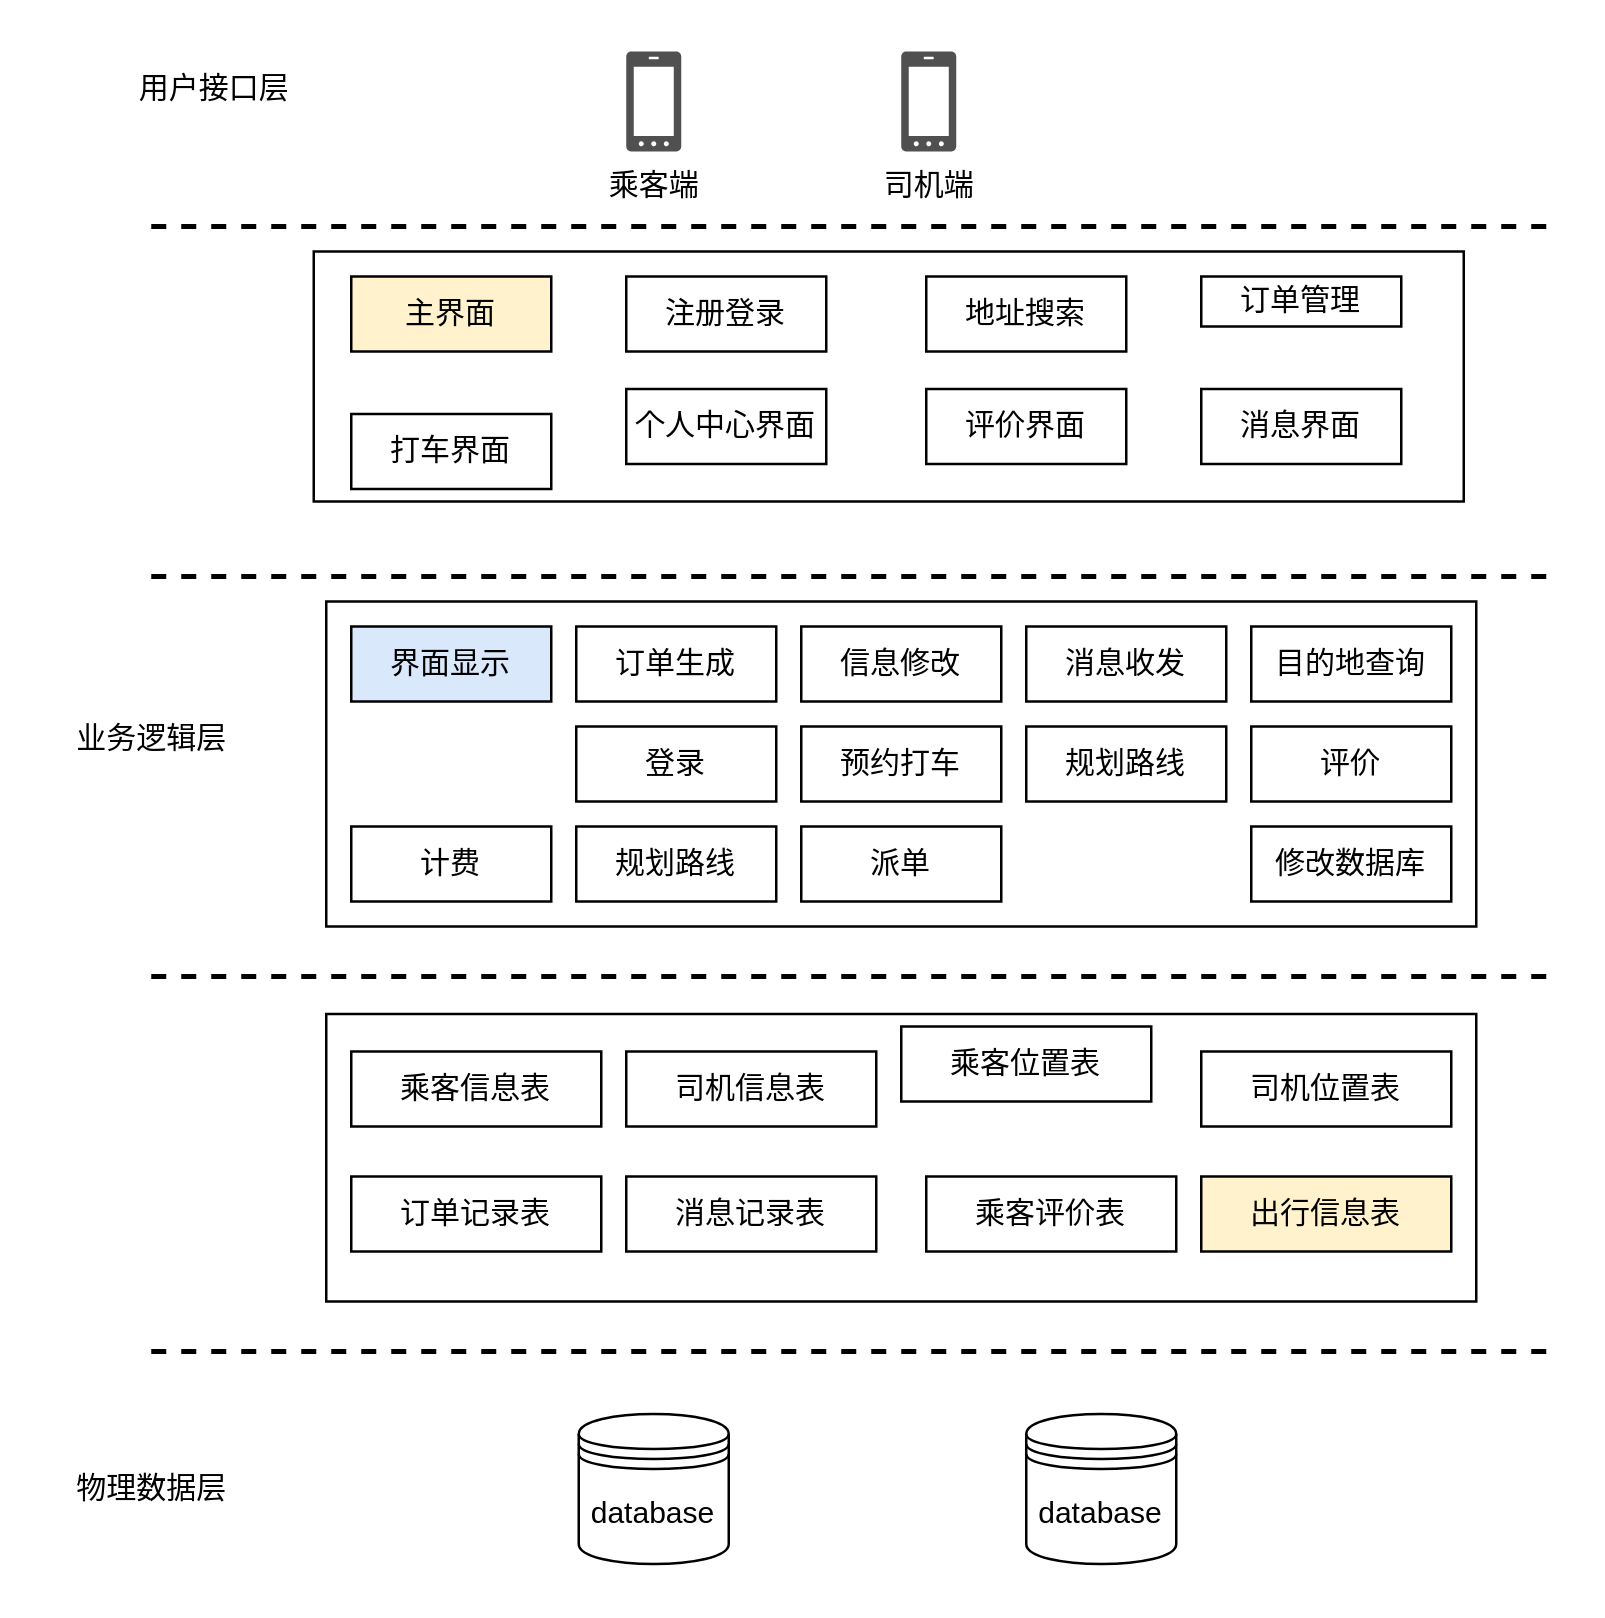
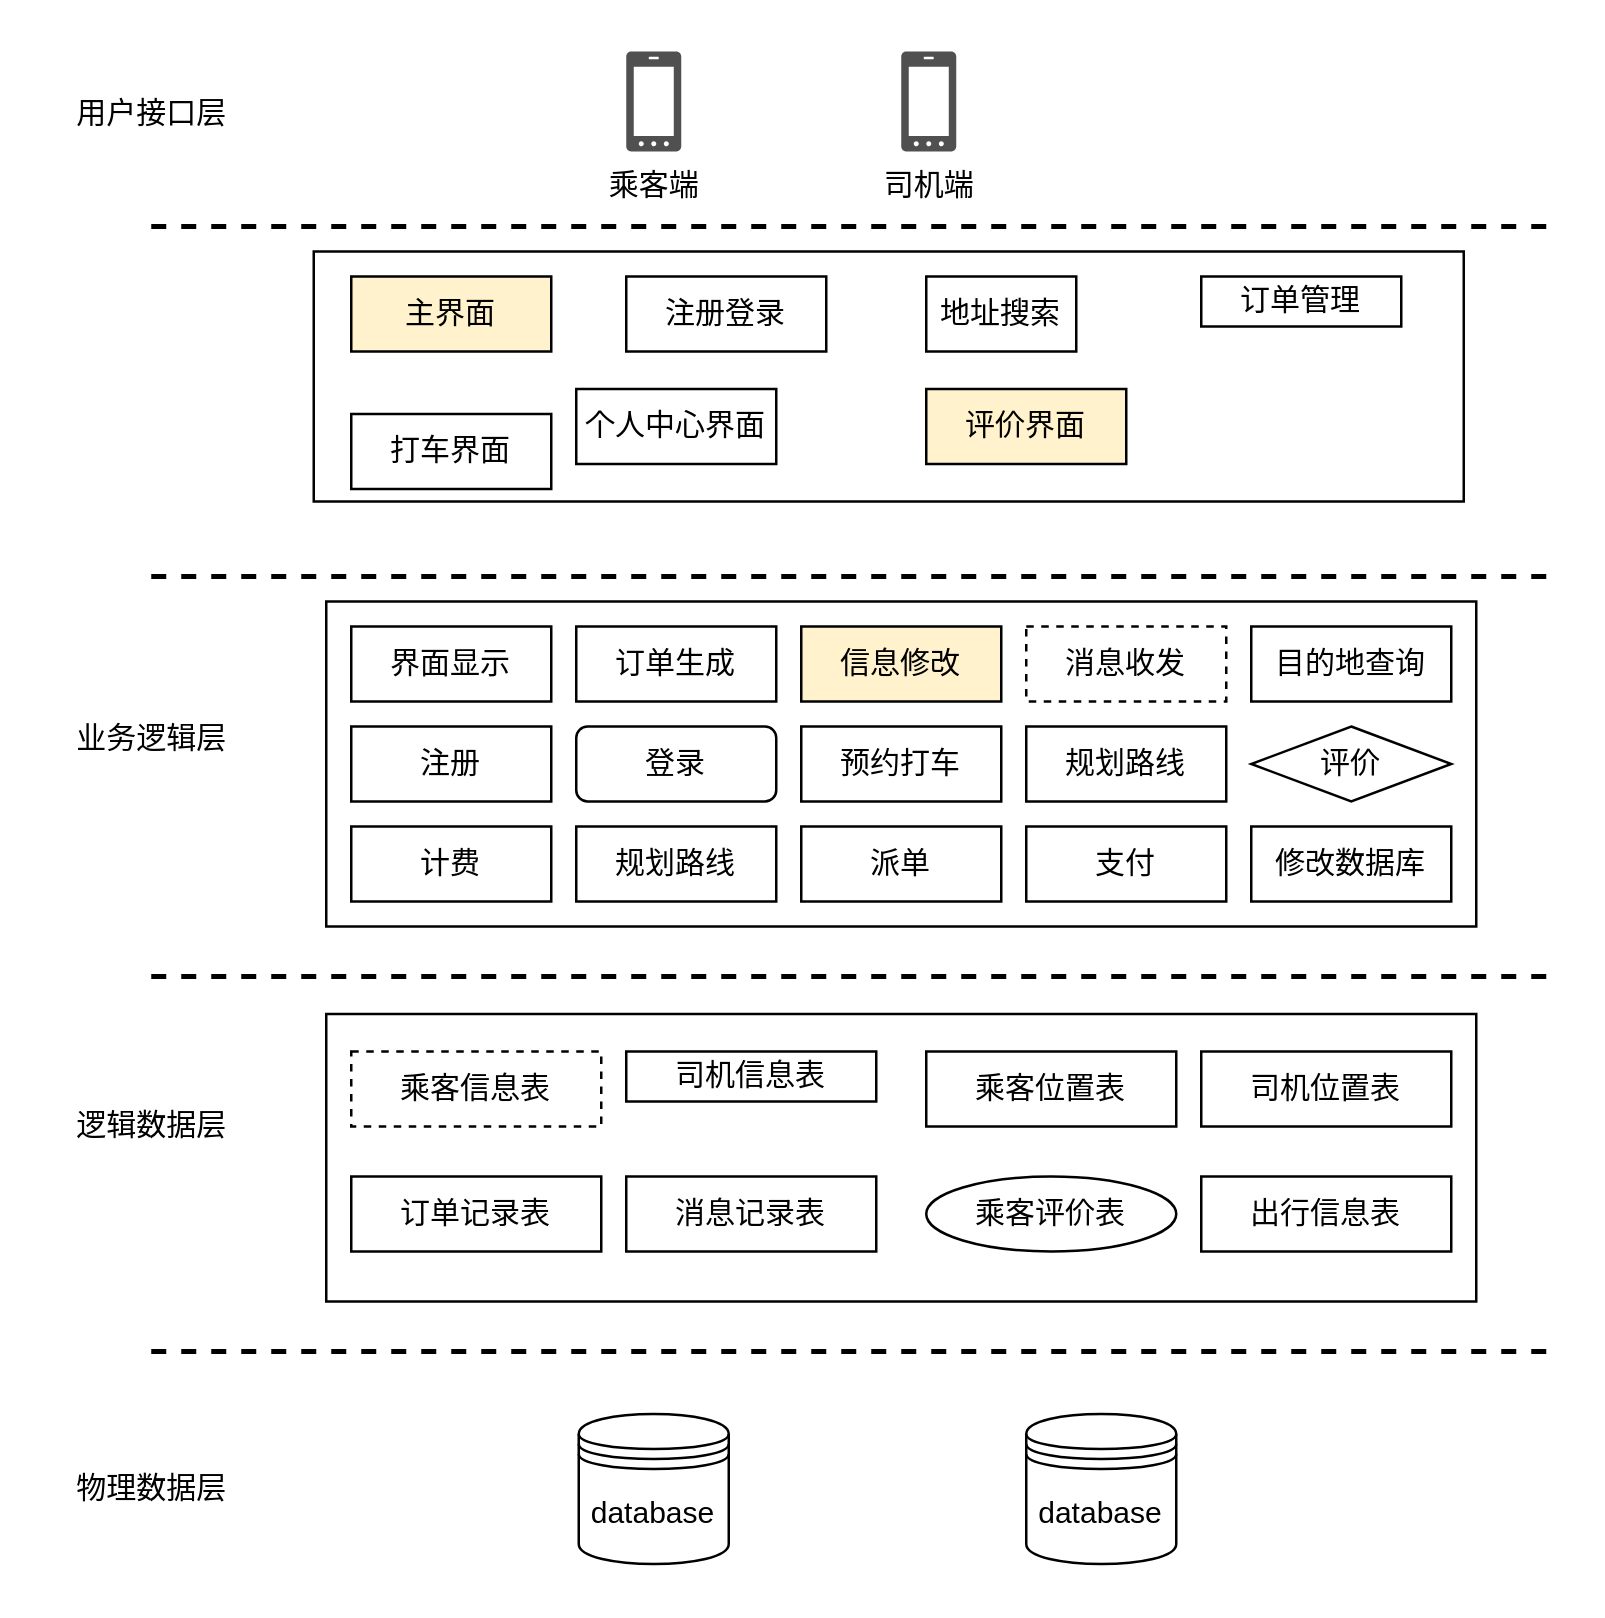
(214, 89) -> (151, 114)
(1026, 314) -> (1001, 314)
(726, 426) -> (676, 426)
(1026, 426) -> (1026, 426)
(1301, 426) -> none
(451, 664) -> (451, 664)
(901, 664) -> (901, 664)
(1126, 664) -> (1126, 664)
none -> (451, 764)
(676, 764) -> (676, 764)
(1351, 764) -> (1351, 764)
none -> (1126, 864)
(1026, 1064) -> (1051, 1089)
(476, 1089) -> (476, 1089)
(751, 1089) -> (751, 1076)
none -> (151, 1126)
(1051, 1214) -> (1051, 1214)
(1326, 1214) -> (1326, 1214)
